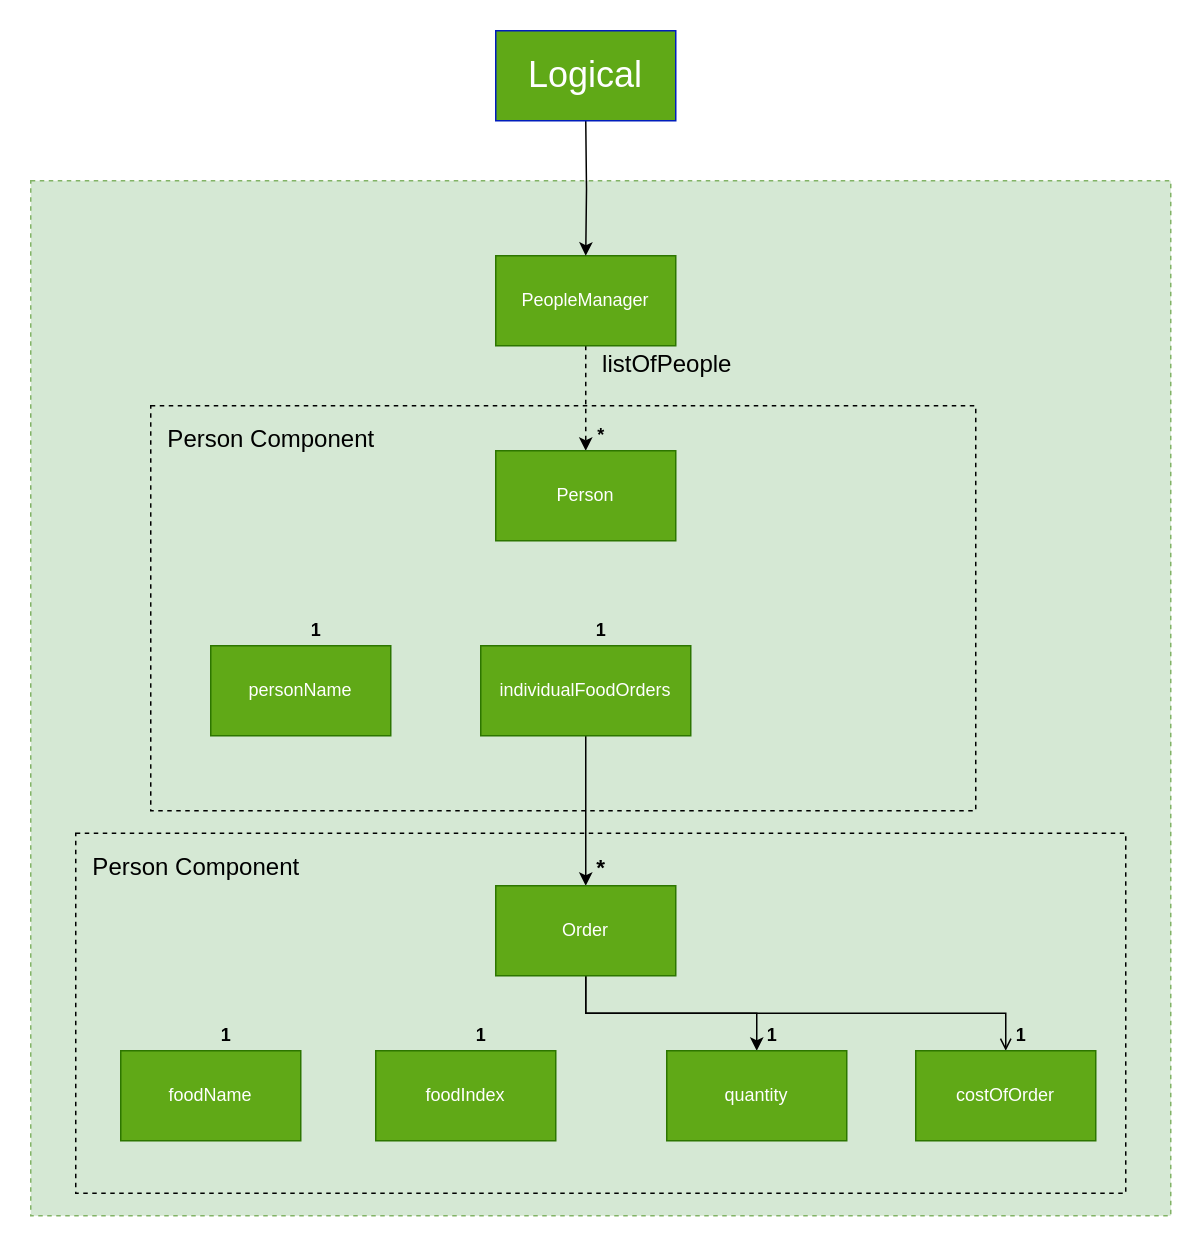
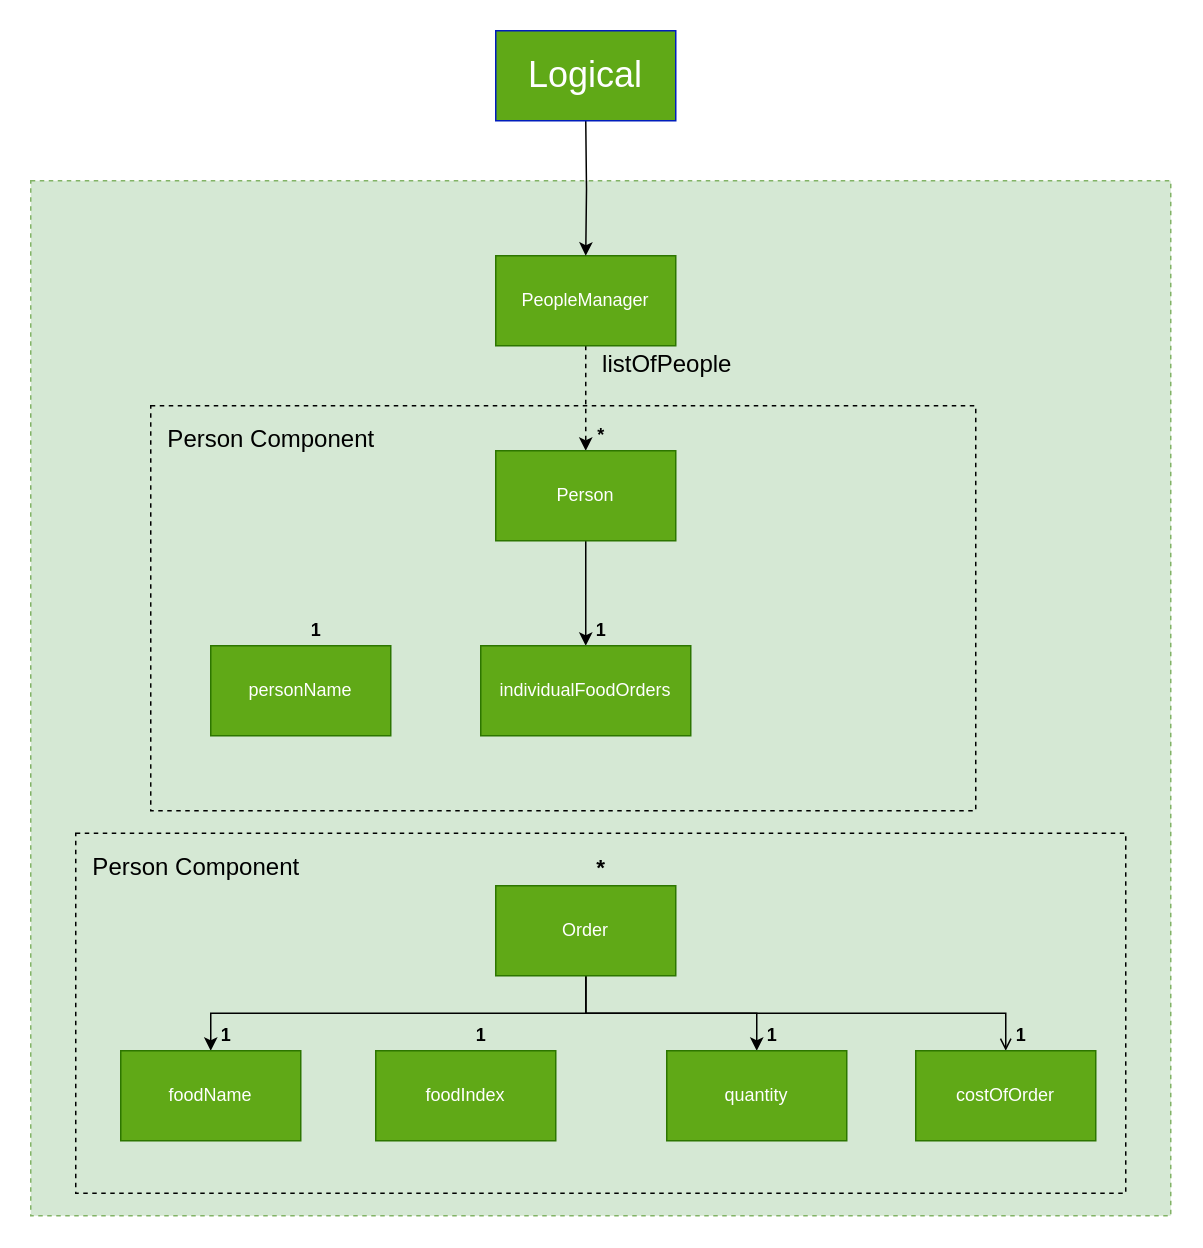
none -> (586, 588)
(586, 806) -> none
none -> (384, 1013)
